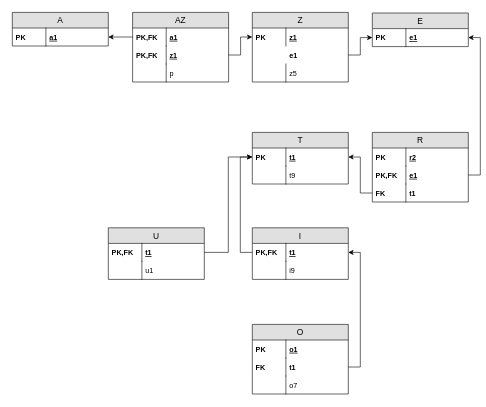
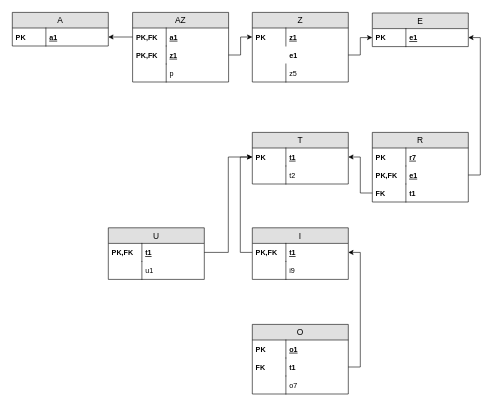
(413, 157) -> (413, 157)
(293, 175) -> (293, 175)
